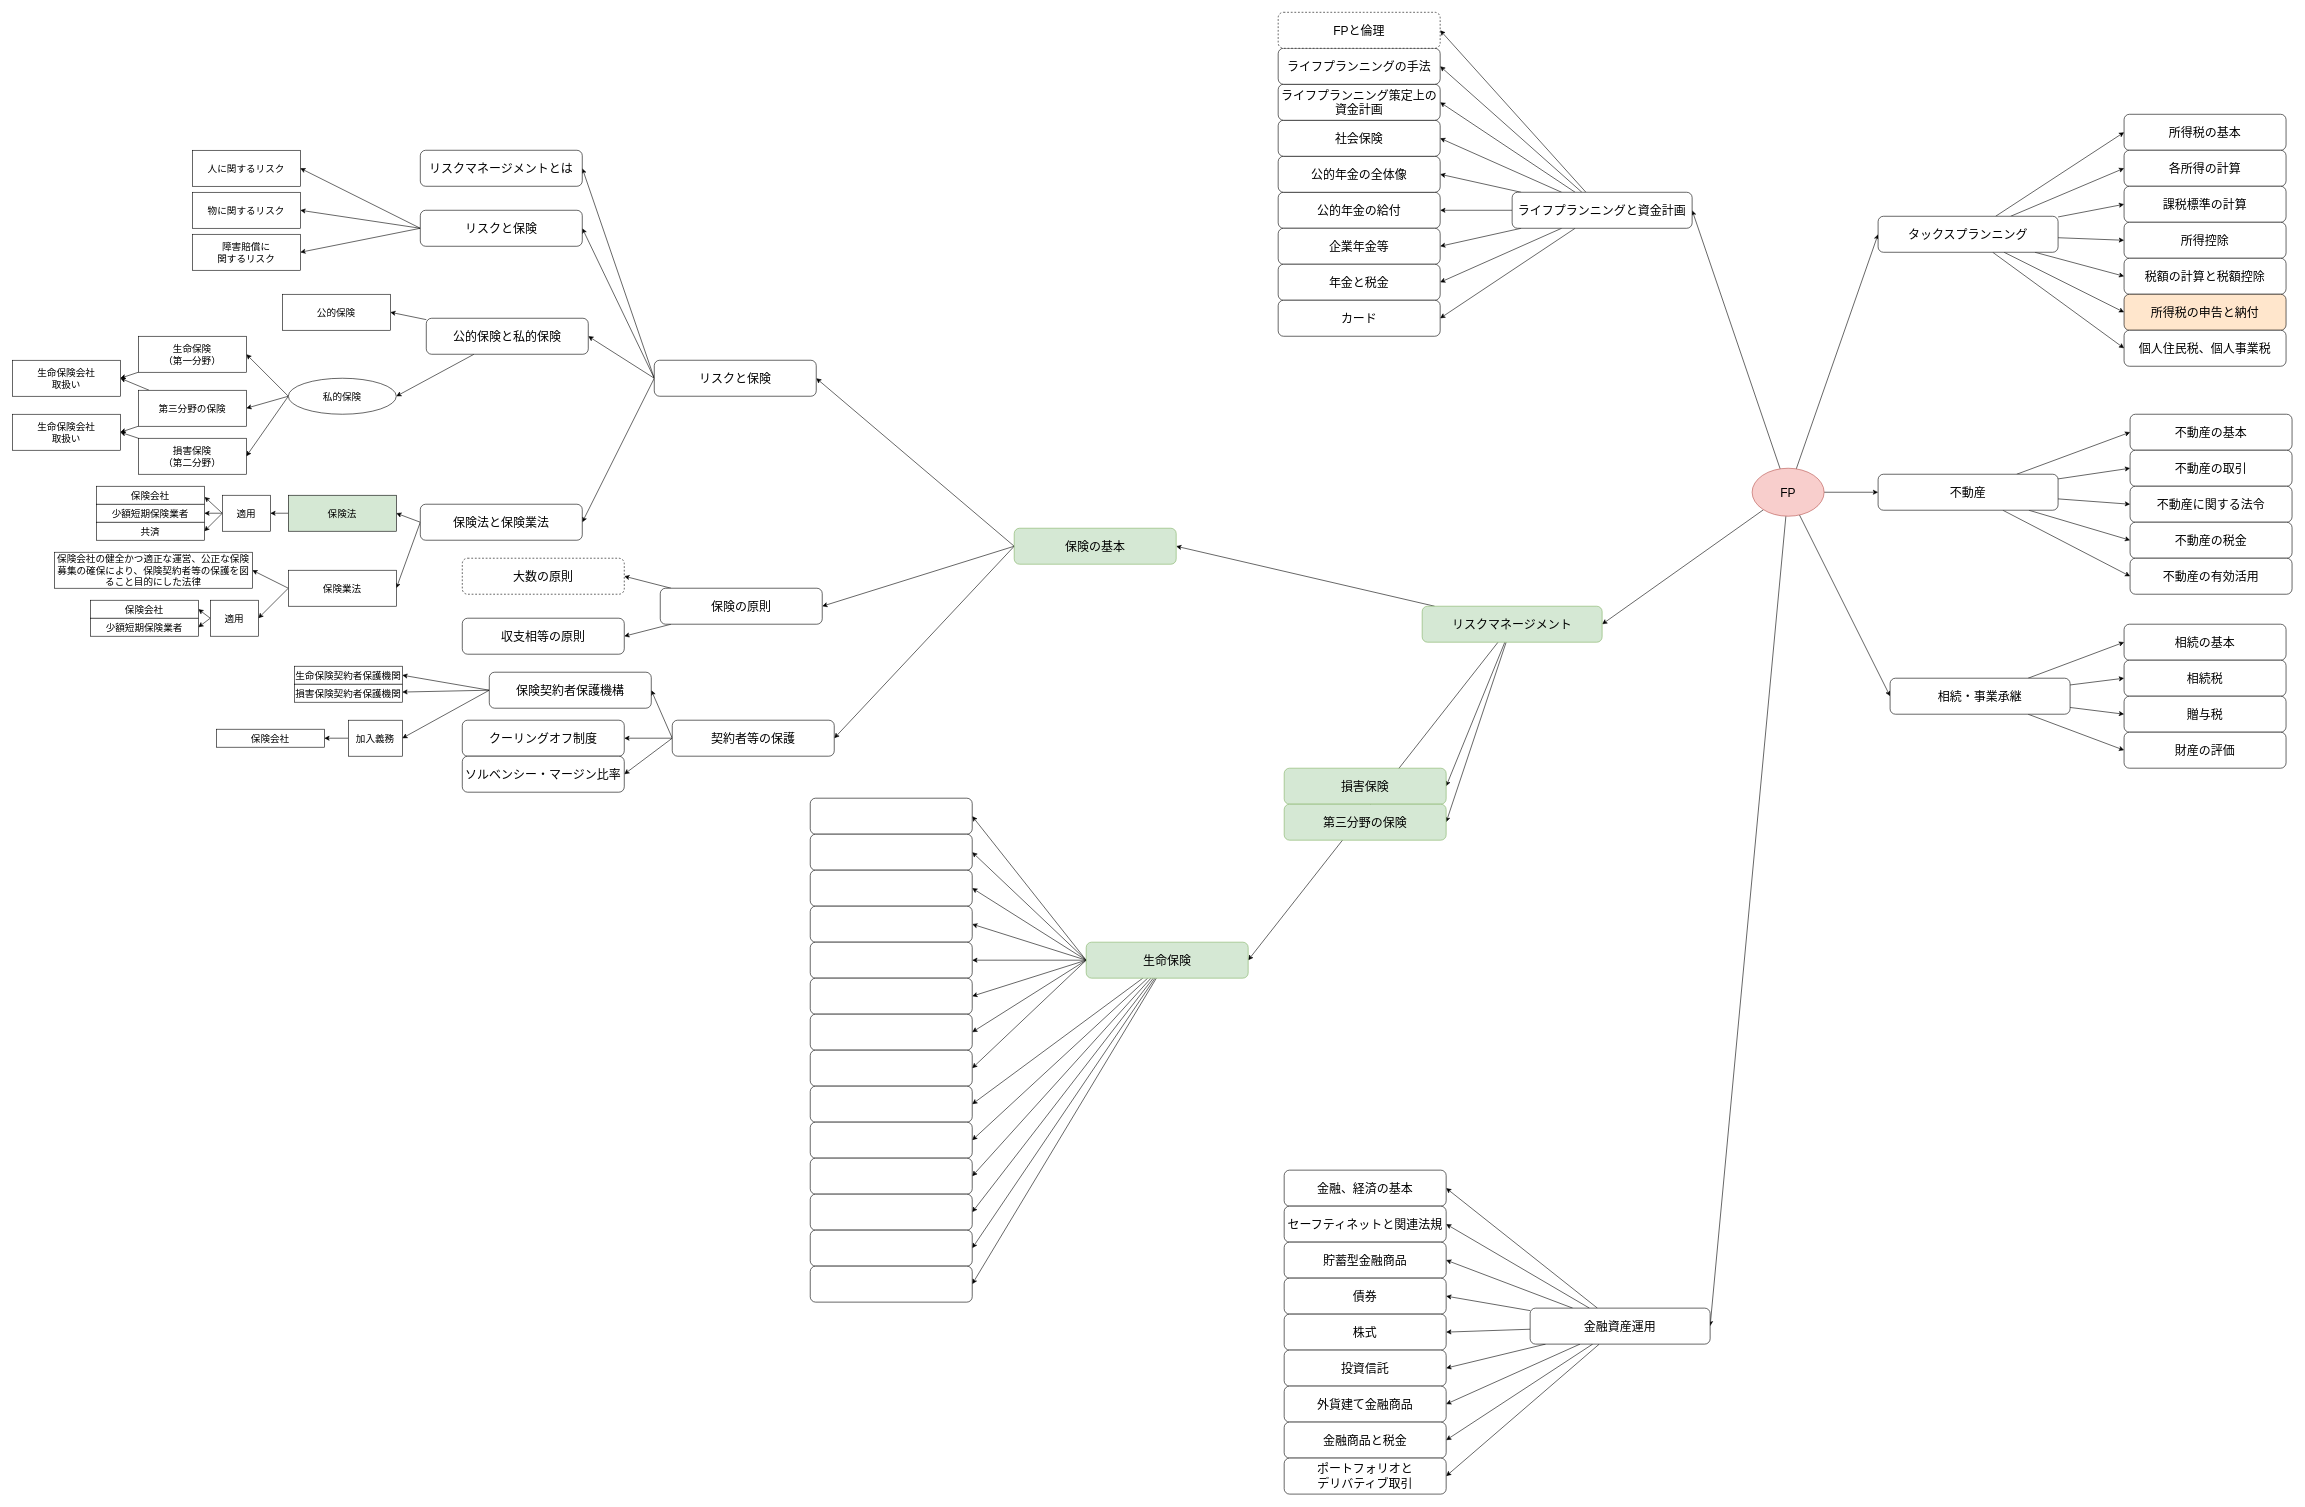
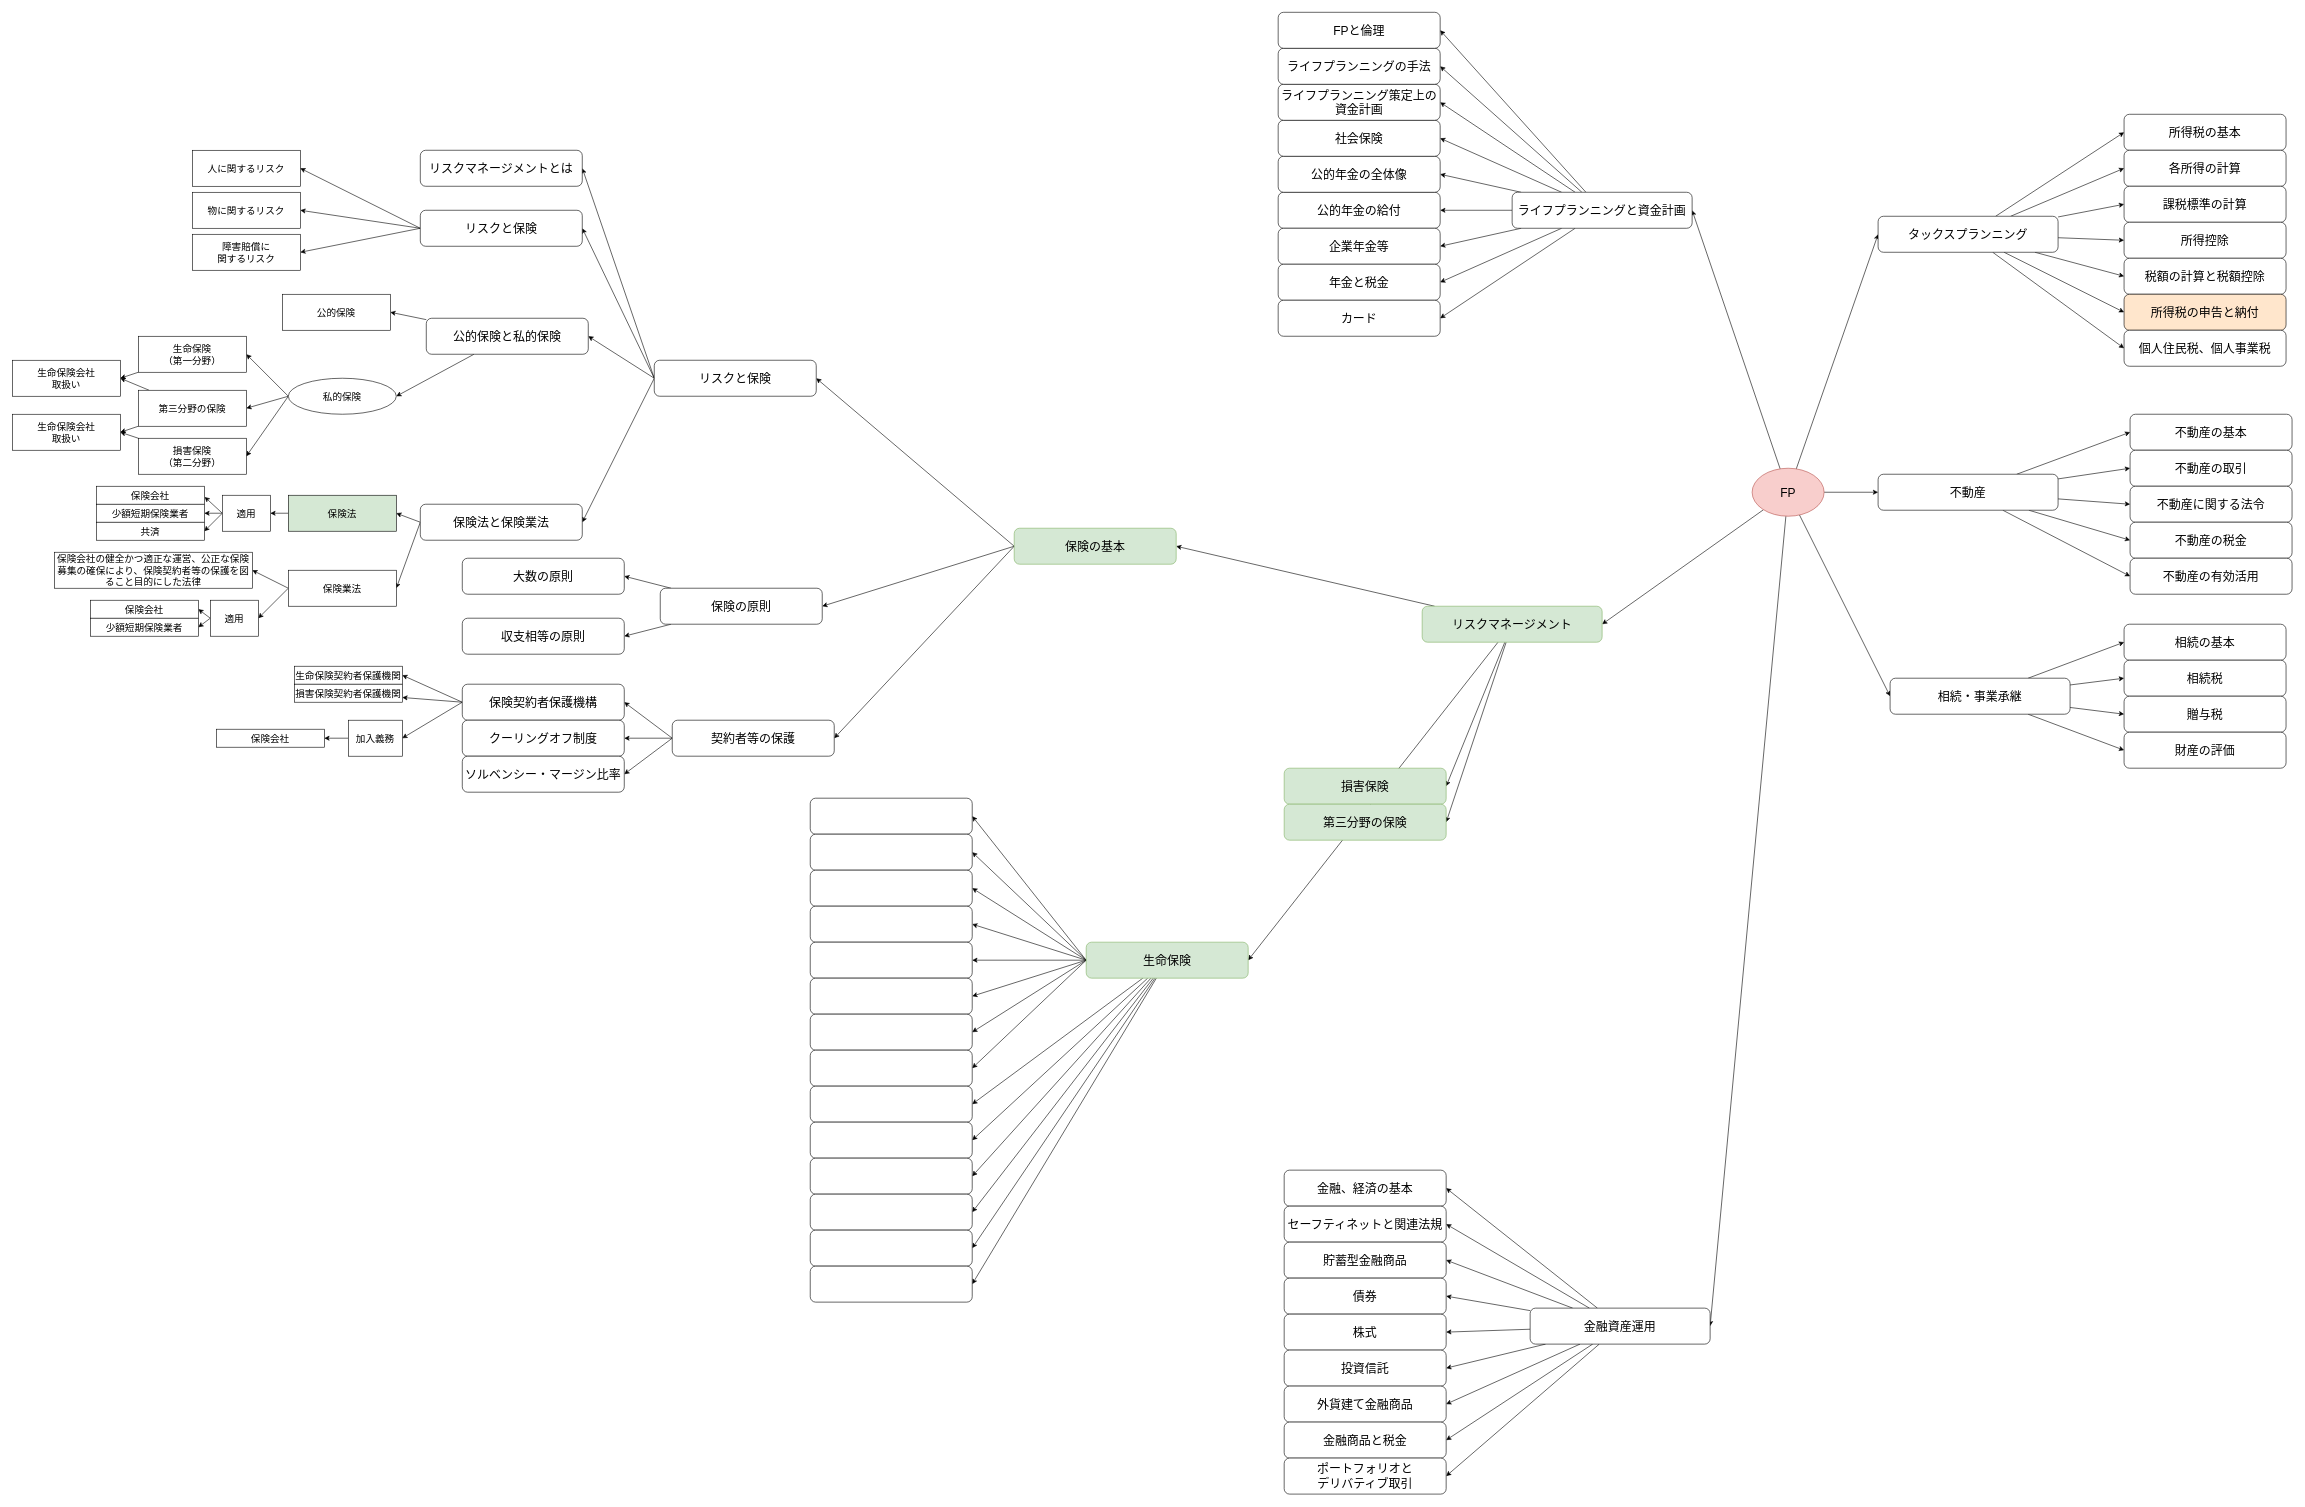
(1359, 30) -> (1359, 30)
(543, 576) -> (543, 576)
(570, 690) -> (543, 702)
